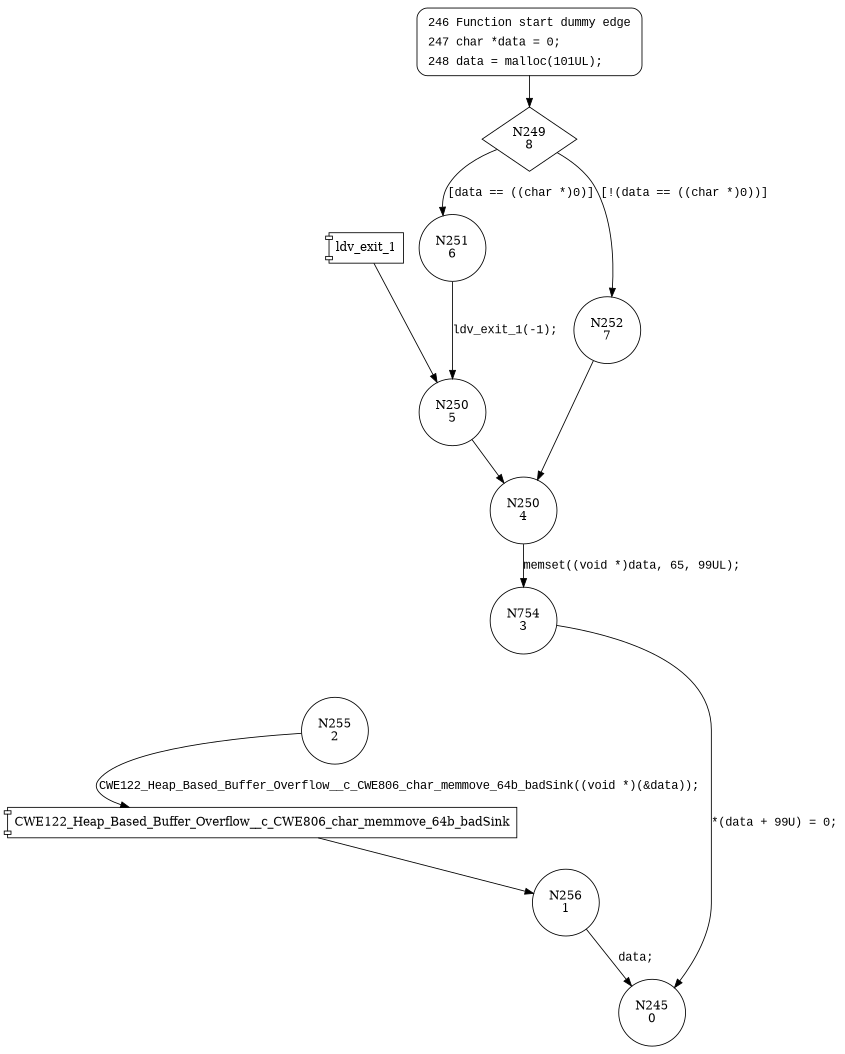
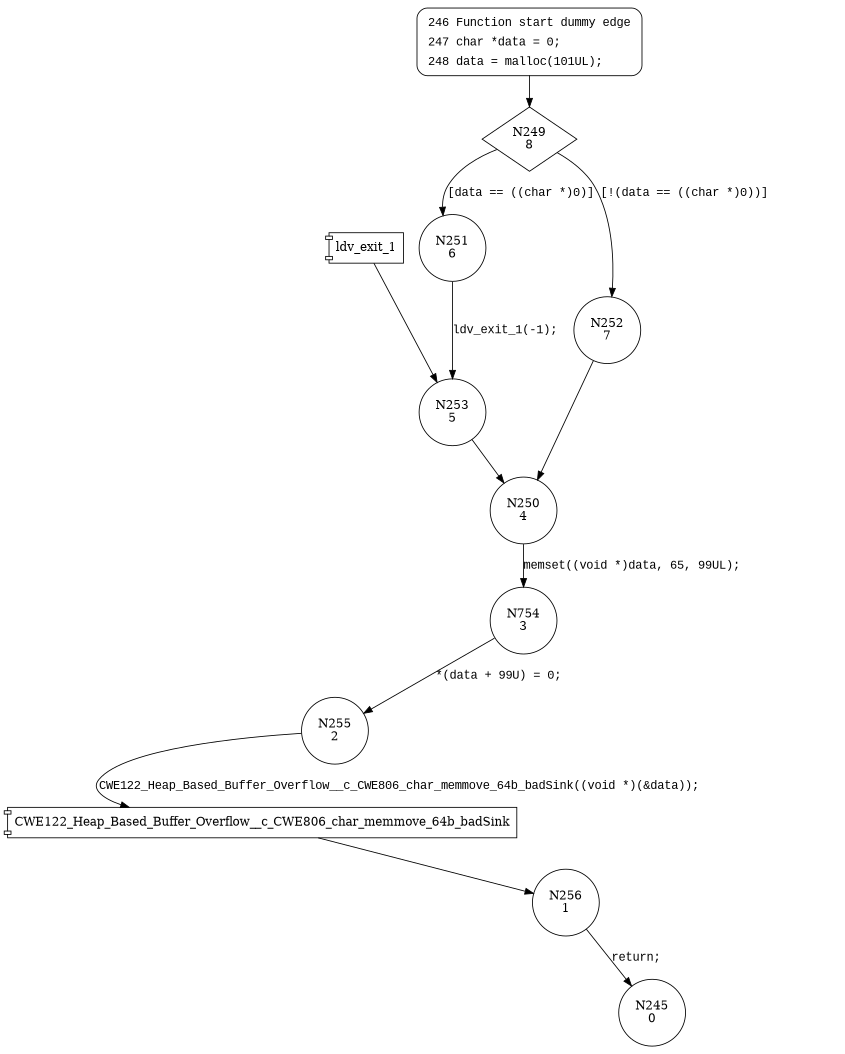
(453, 412) -> (453, 412)
(711, 758) -> (433, 674)
(636, 958) -> (636, 958)
